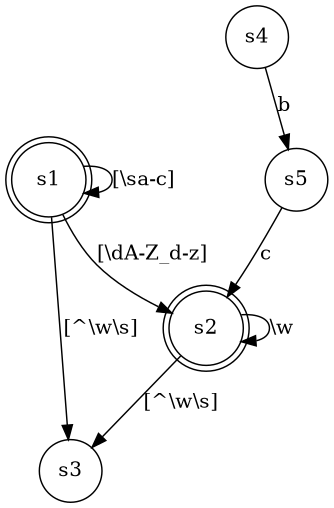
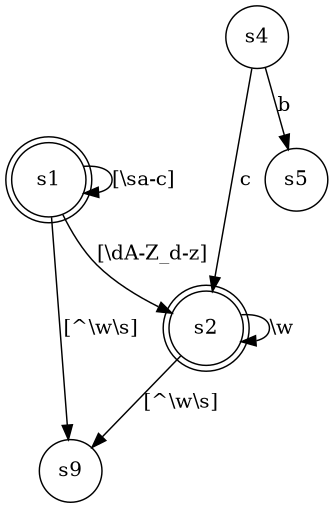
(260, 247) -> (233, 173)
(71, 471) -> (71, 471)
